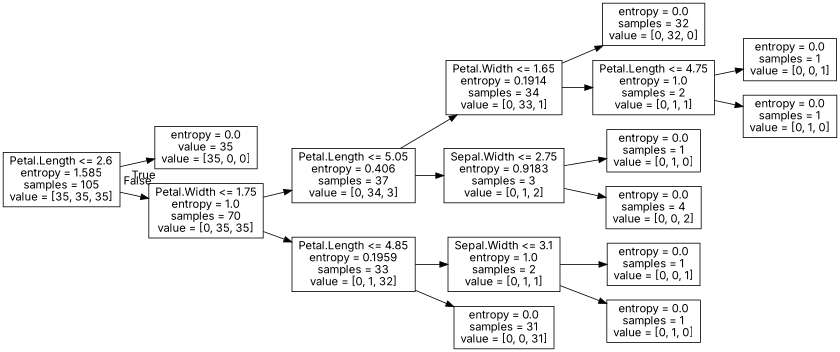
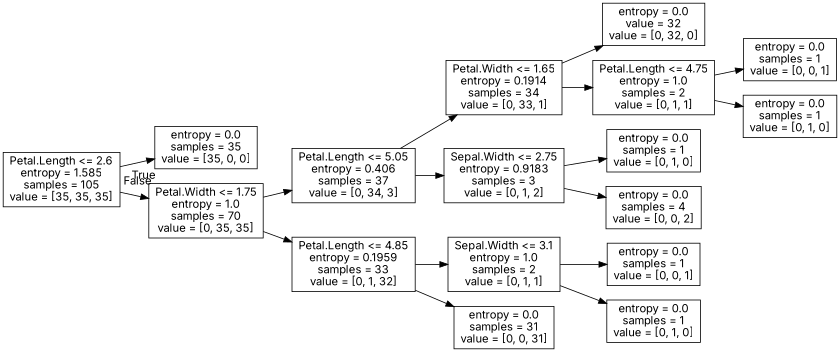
(654, 24) -> (654, 24)
(206, 148) -> (206, 148)
